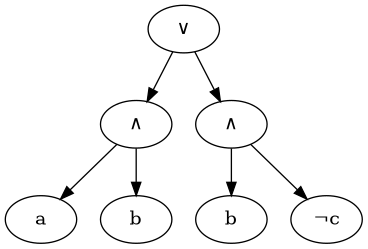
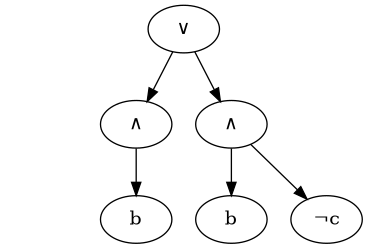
(41, 219) -> none
